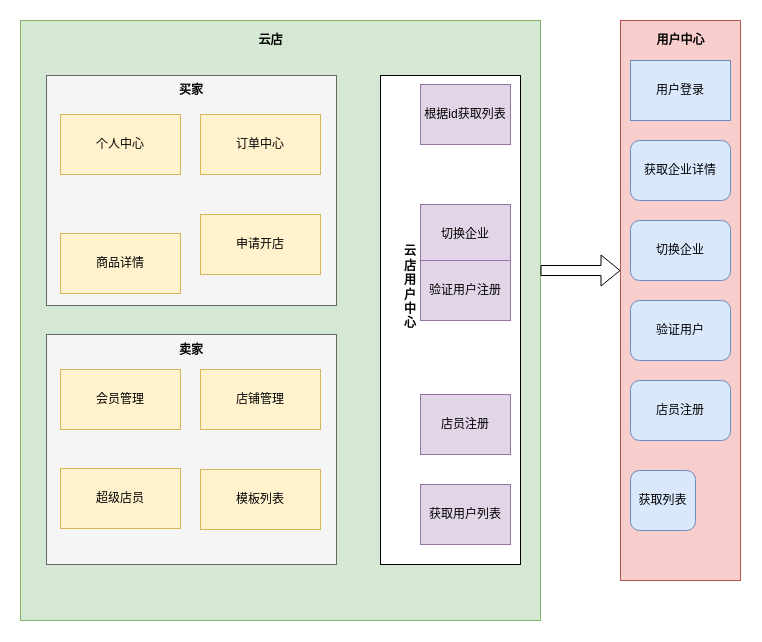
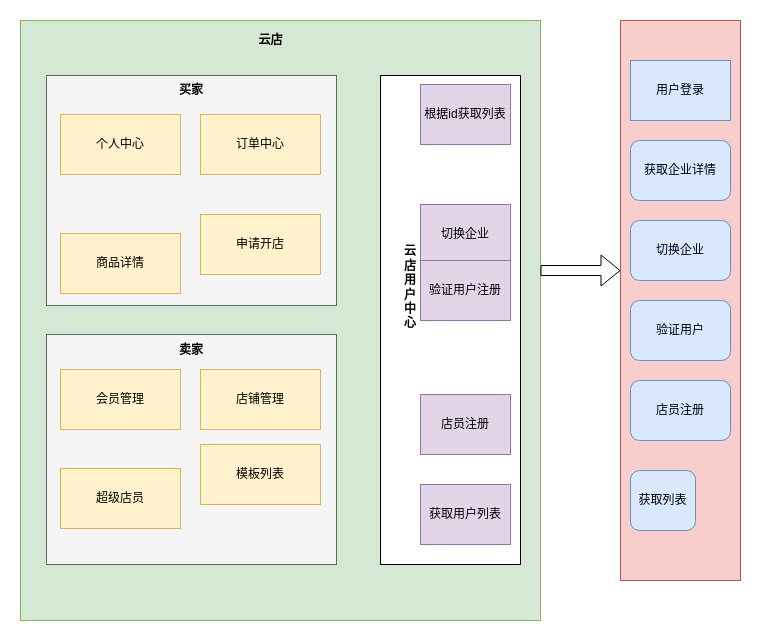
(681, 41) -> none
(261, 500) -> (261, 475)
